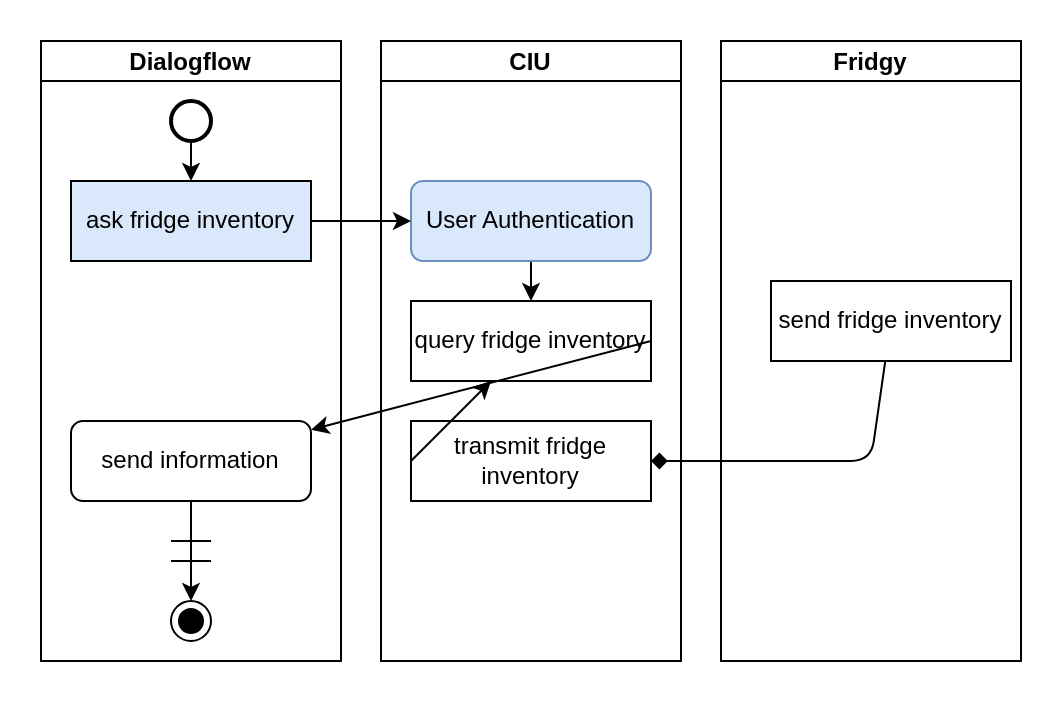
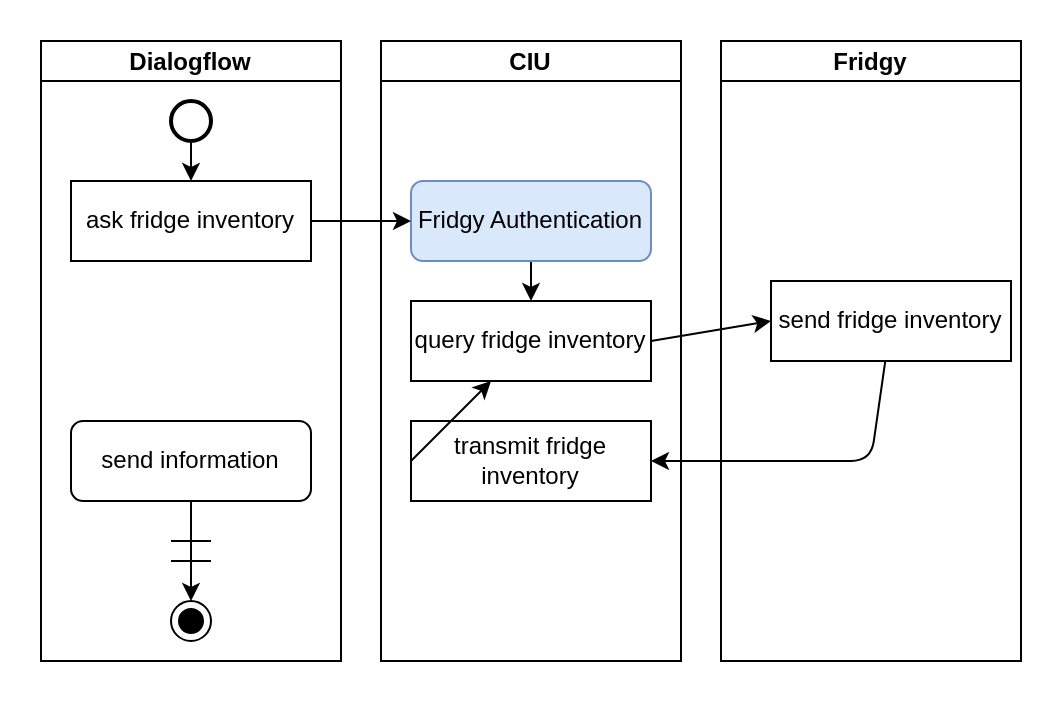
(191, 221) -> (191, 221)
(531, 221) -> (531, 221)
(570, 362) -> (705, 332)
(667, 461) -> (666, 461)
